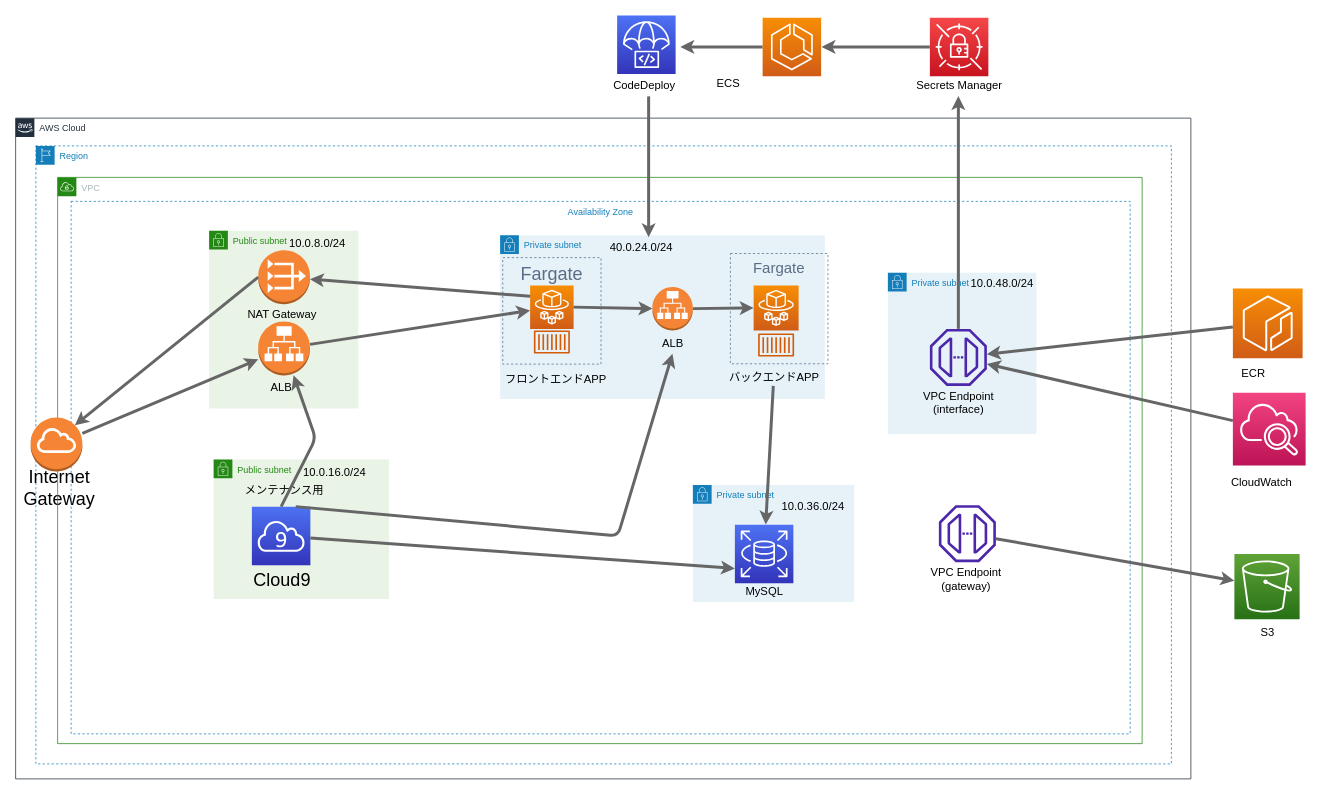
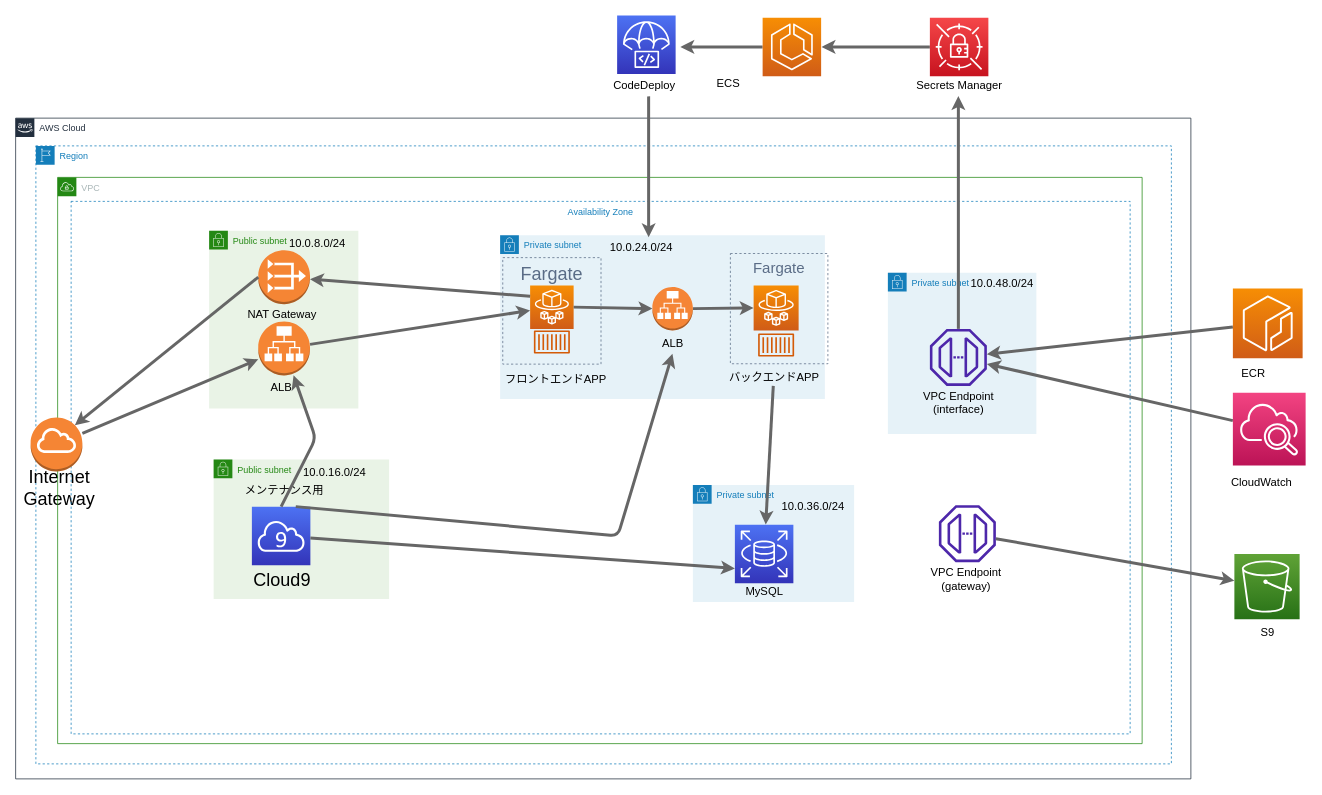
(641, 246) -> (641, 246)
(1268, 632) -> (1268, 632)
